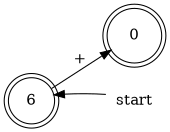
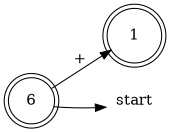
(134, 36) -> (134, 36)
(85, 94) -> (74, 108)
